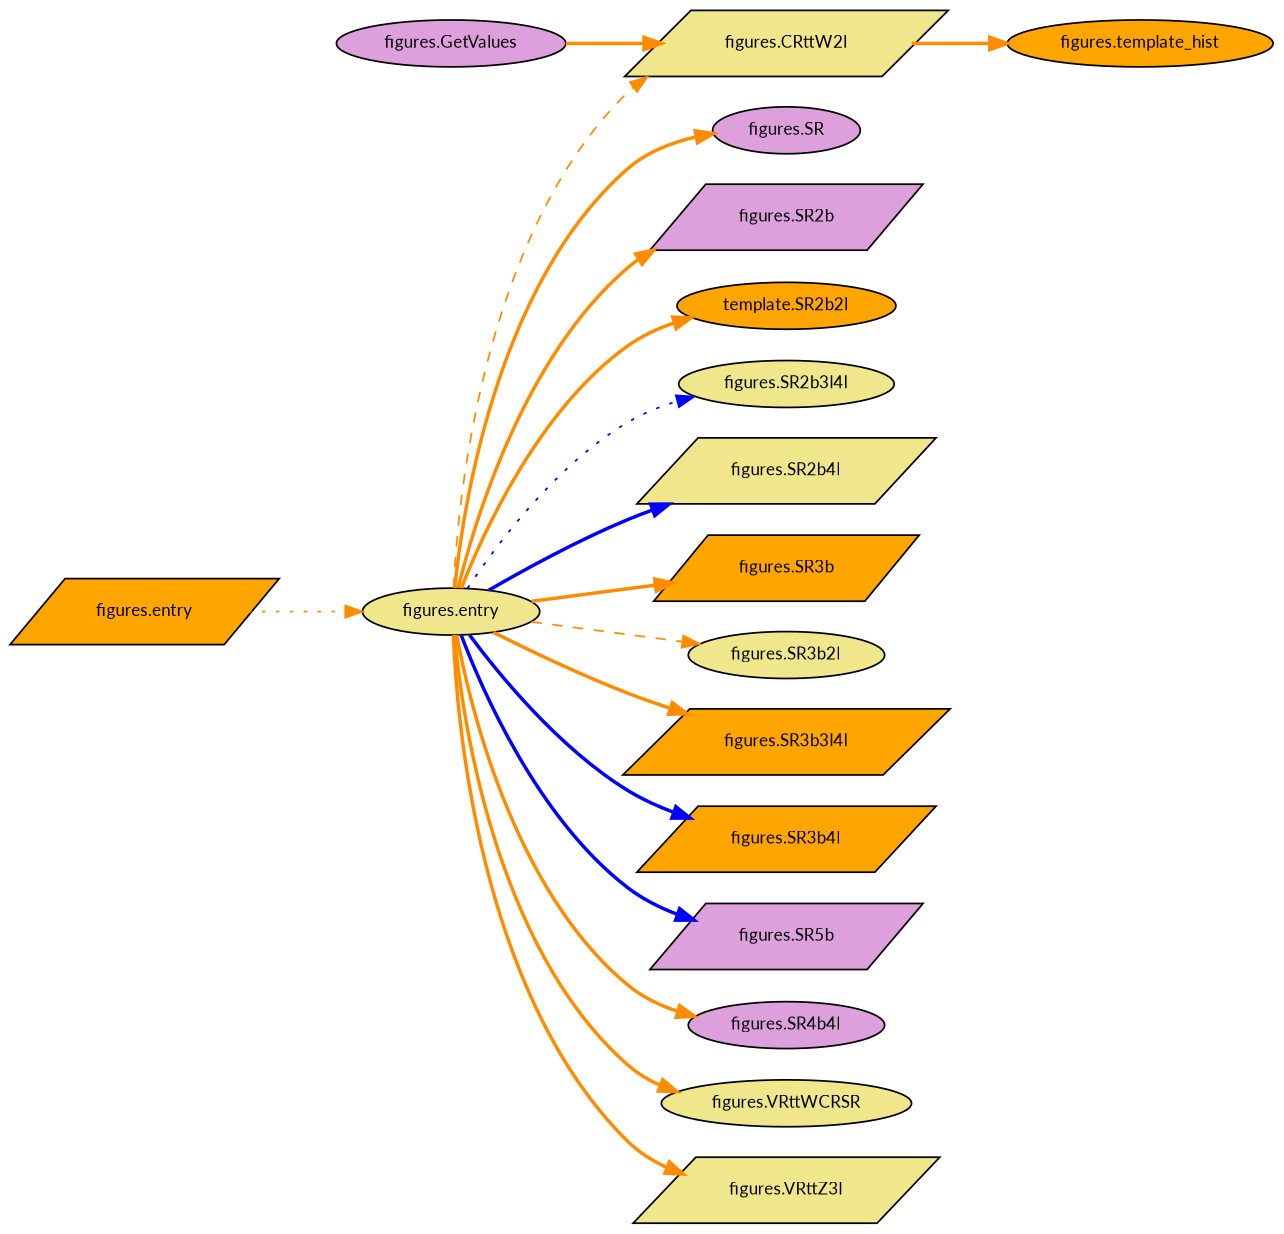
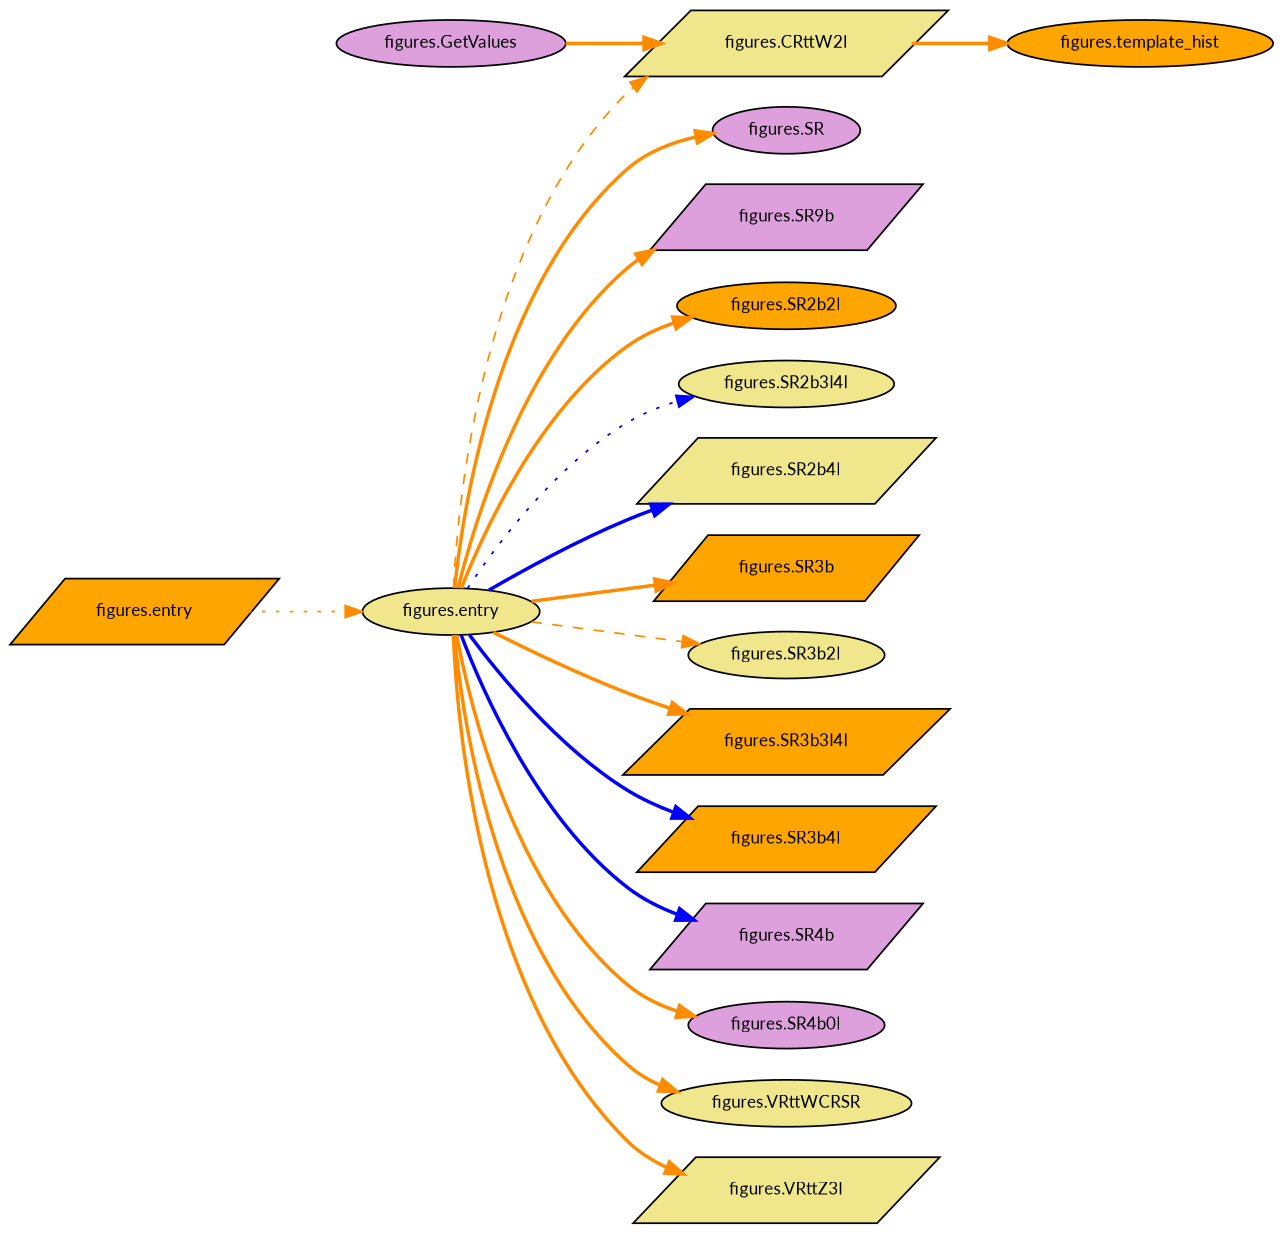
(786, 217) -> (786, 217)
(786, 306) -> (786, 306)
(786, 937) -> (786, 937)
(786, 1025) -> (786, 1025)
